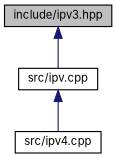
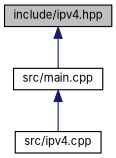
(58, 16) -> (58, 16)
(58, 79) -> (58, 79)
